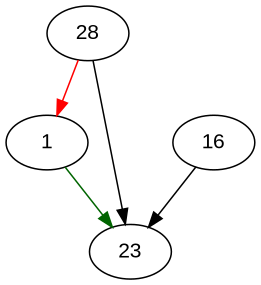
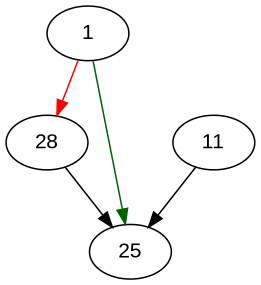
(70, 81) -> (70, 81)
(214, 143) -> (214, 143)
(130, 252) -> (130, 252)
